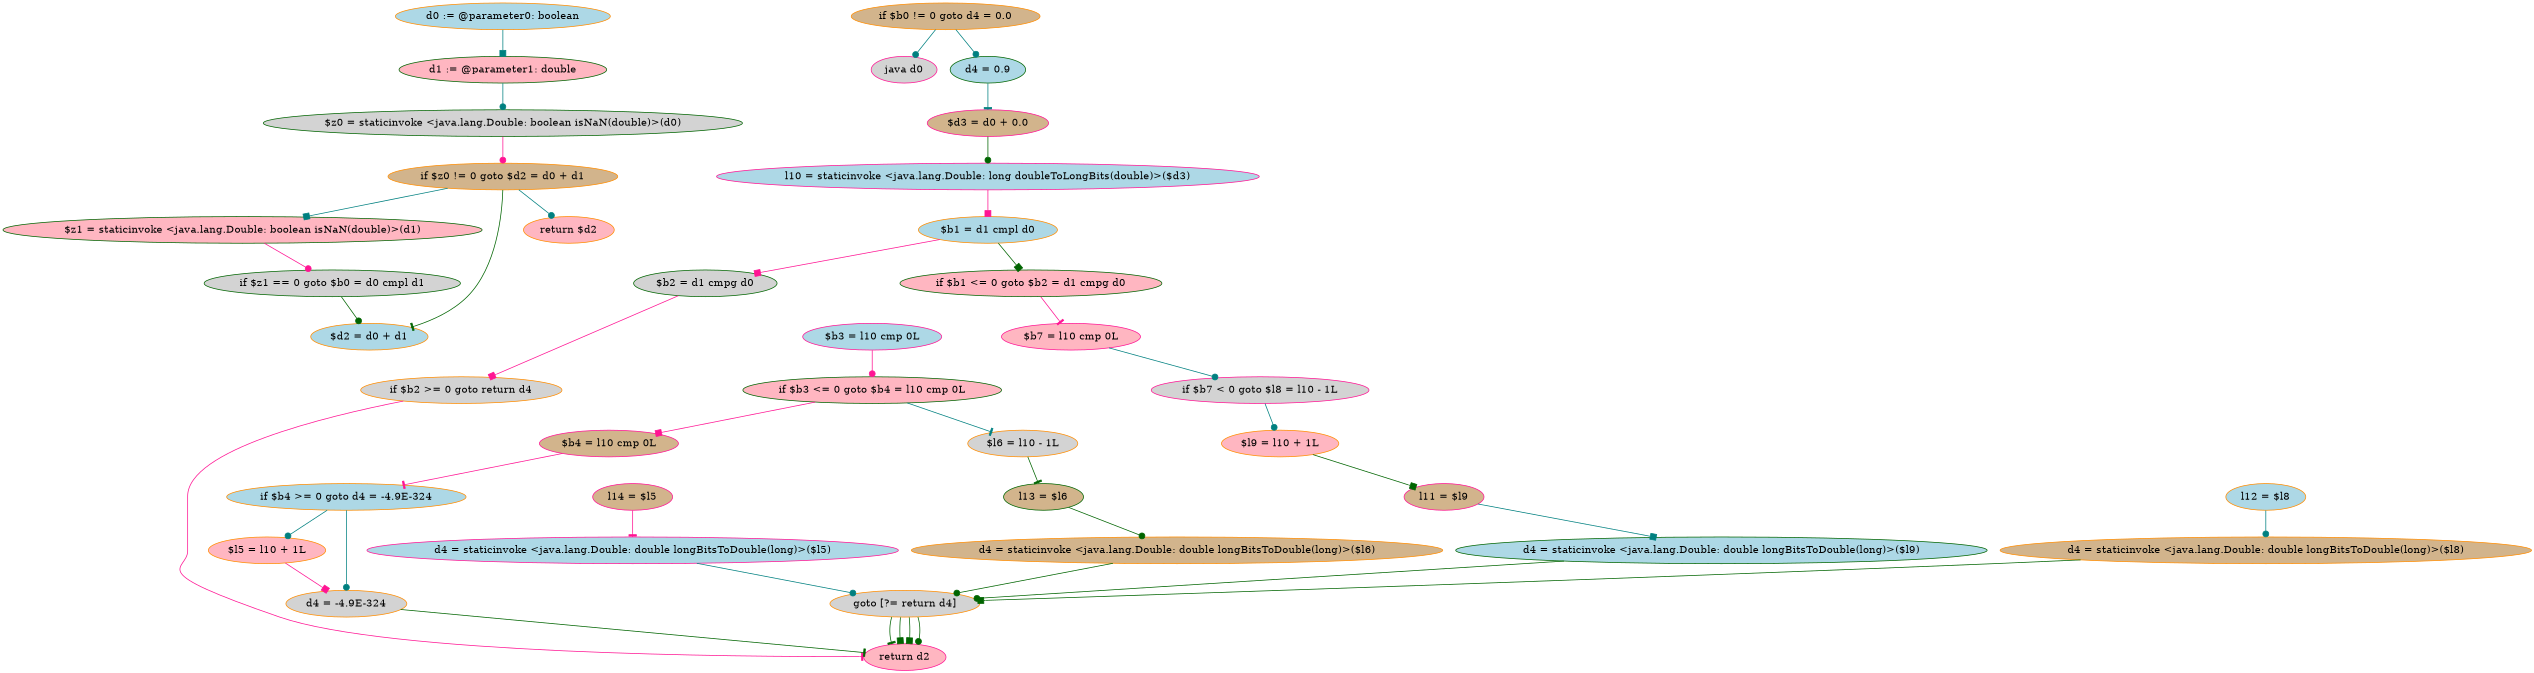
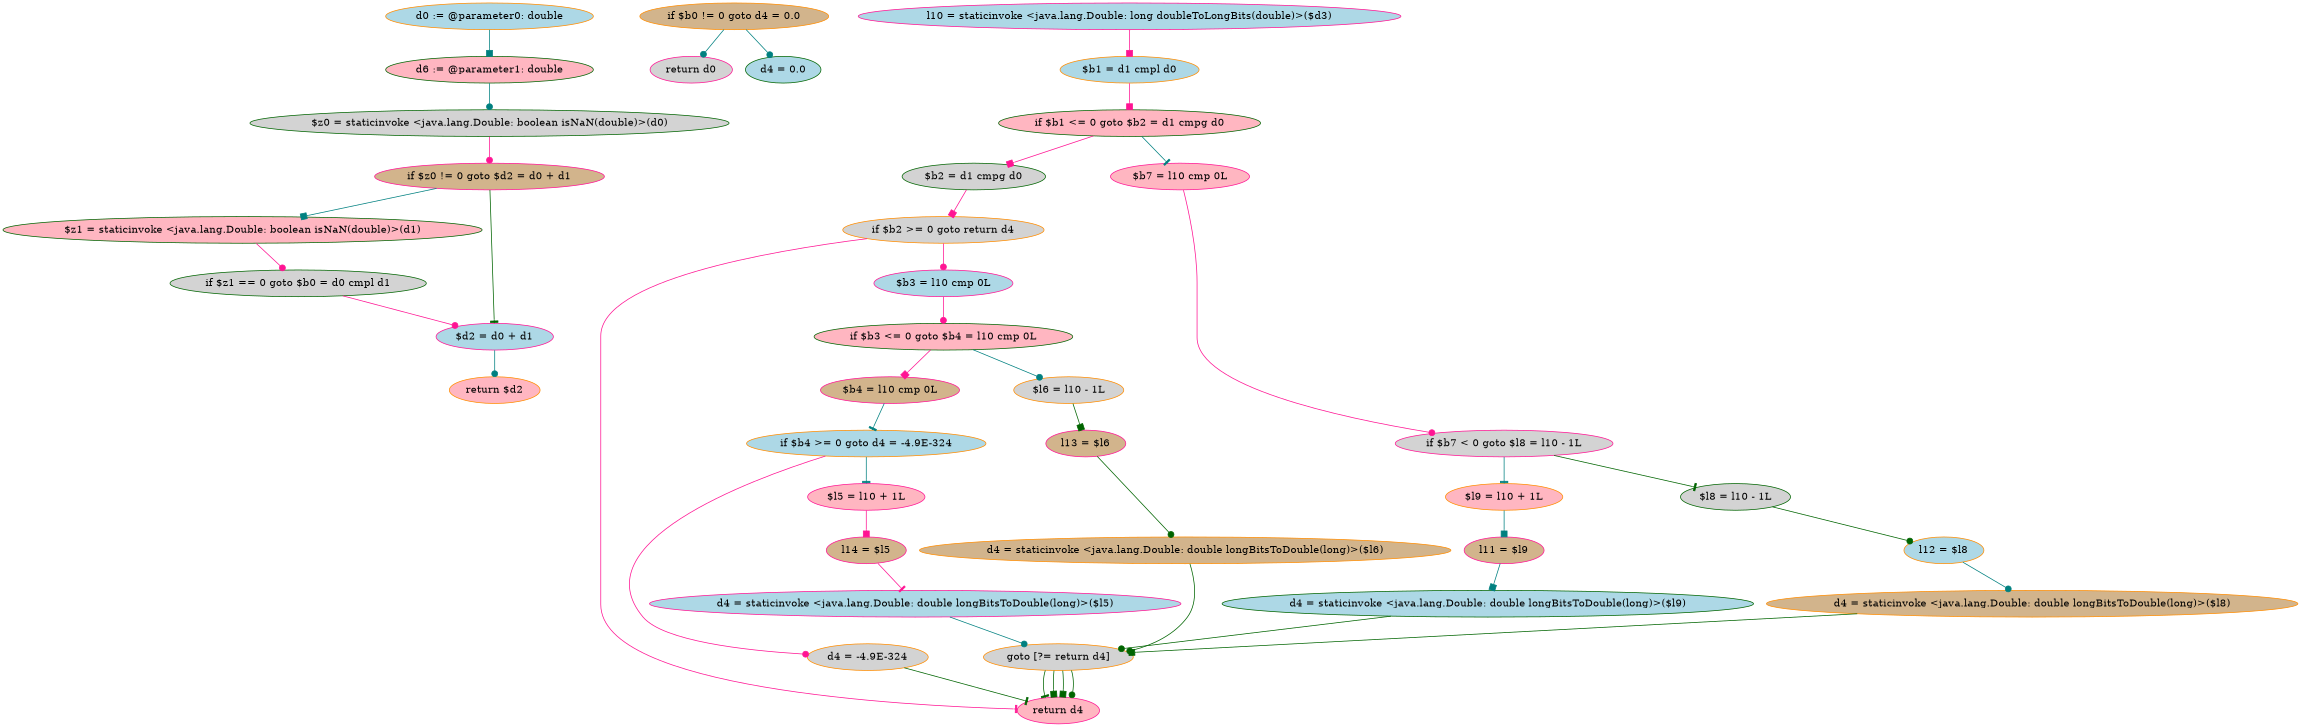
(503, 16) -> (490, 16)
(503, 70) -> (490, 70)
(904, 70) -> (691, 70)
(988, 70) -> (783, 70)
(988, 123) -> none
(503, 177) -> (490, 177)
(534, 202) -> (495, 361)
none -> (943, 254)
(1007, 254) -> (1130, 93)
(851, 256) -> (1054, 149)
(349, 308) -> (397, 310)
(1050, 309) -> (1154, 148)
(369, 337) -> (495, 337)
(1160, 362) -> (1233, 378)
(1269, 414) -> (1504, 468)
(948, 417) -> (1005, 363)
(1032, 468) -> (1076, 413)
(484, 469) -> (879, 415)
(1361, 470) -> (1504, 520)
(1044, 497) -> (1086, 444)
none -> (1736, 497)
(309, 522) -> (866, 468)
(346, 547) -> (635, 564)
(267, 550) -> (866, 497)
(303, 575) -> (866, 520)
(905, 657) -> (1058, 711)
